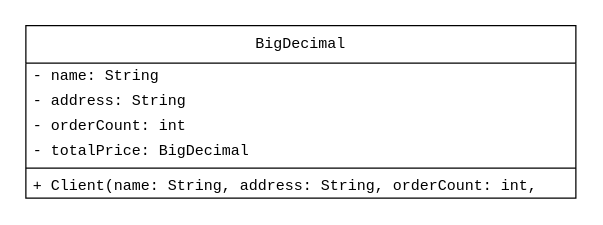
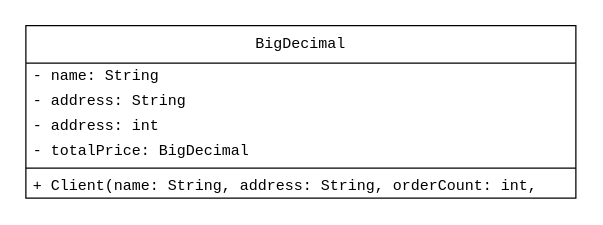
(97, 126) -> (84, 126)
